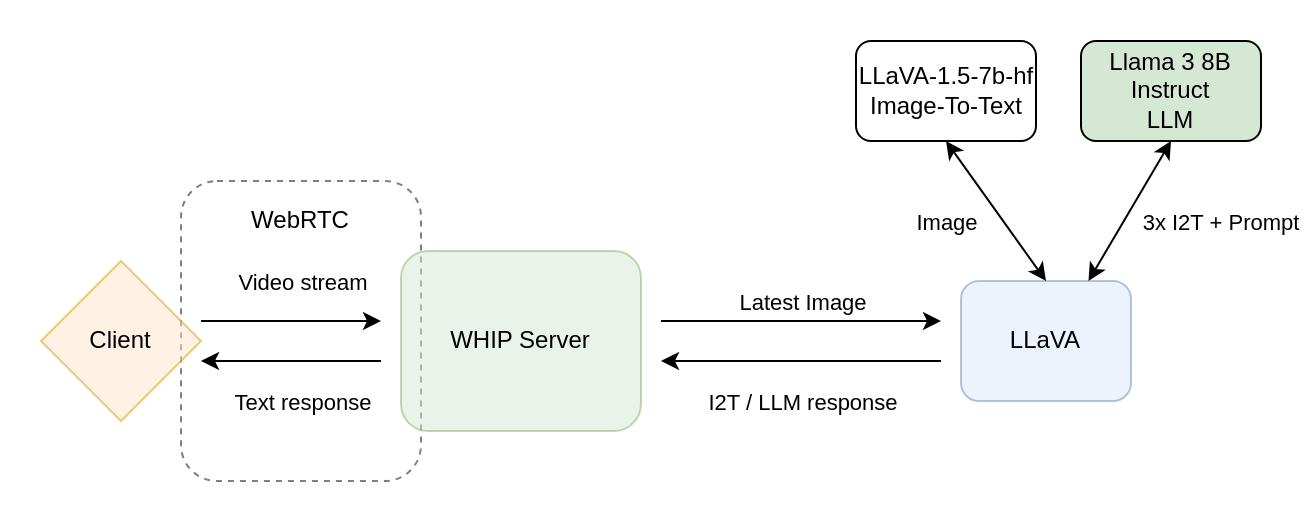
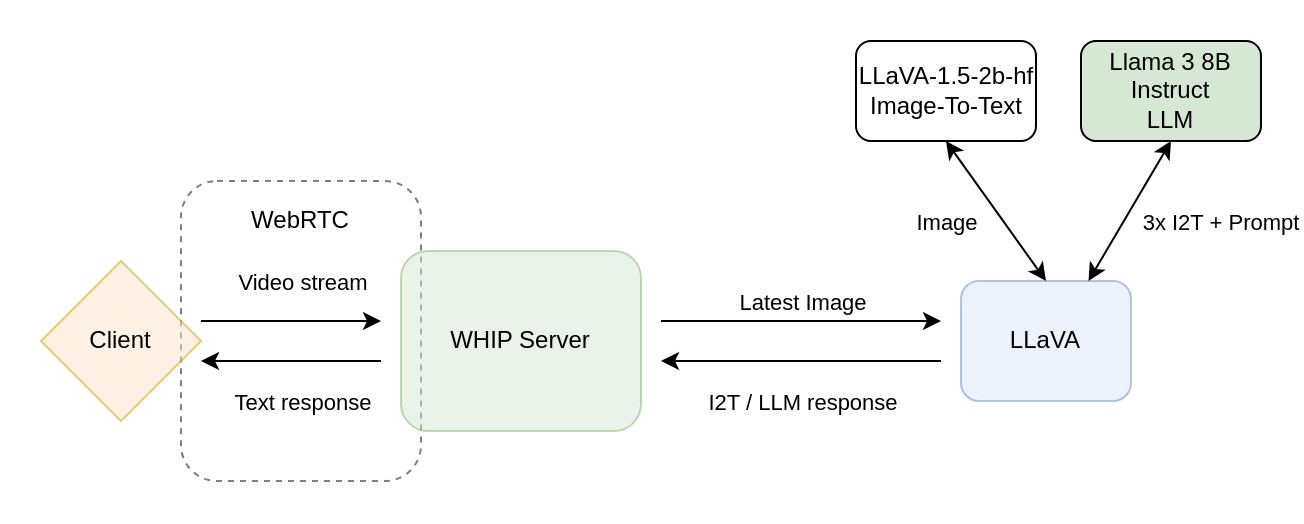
(947, 91) -> (947, 91)
